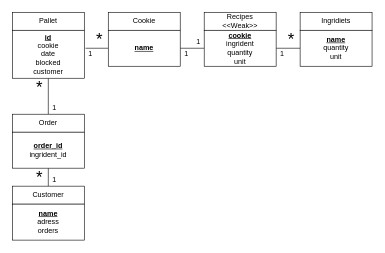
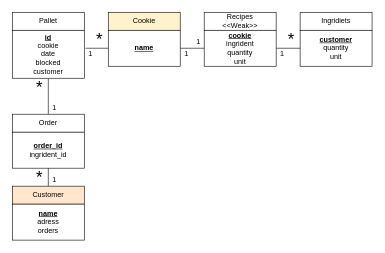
(144, 21) -> (144, 21)
(336, 48) -> (336, 48)
(48, 195) -> (48, 195)
